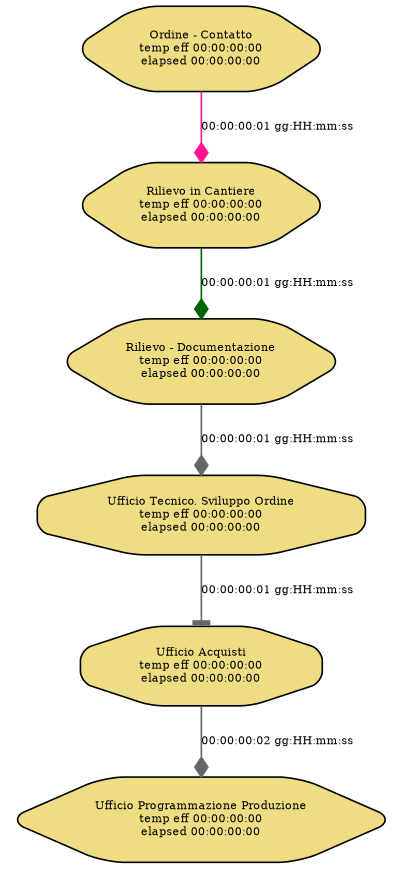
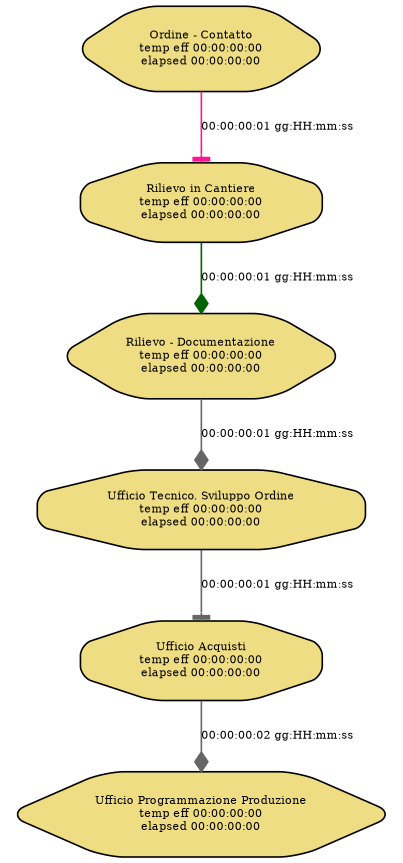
(201, 117) -> (201, 123)
(201, 205) -> (201, 203)
